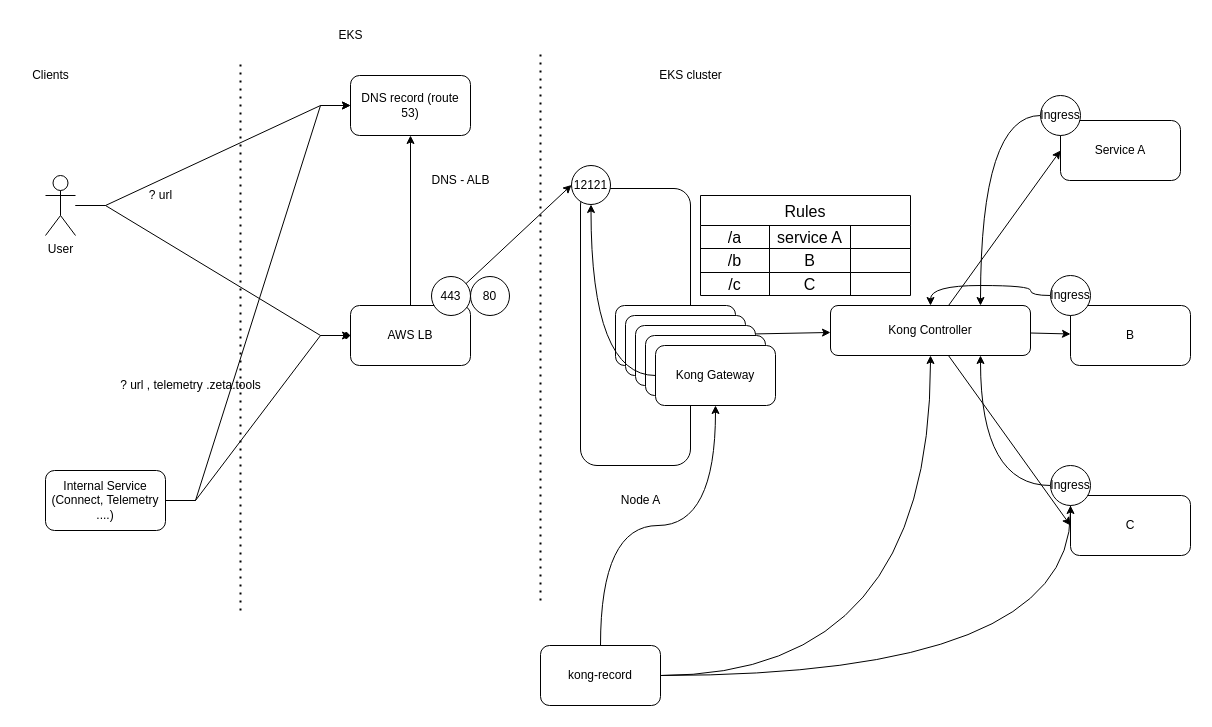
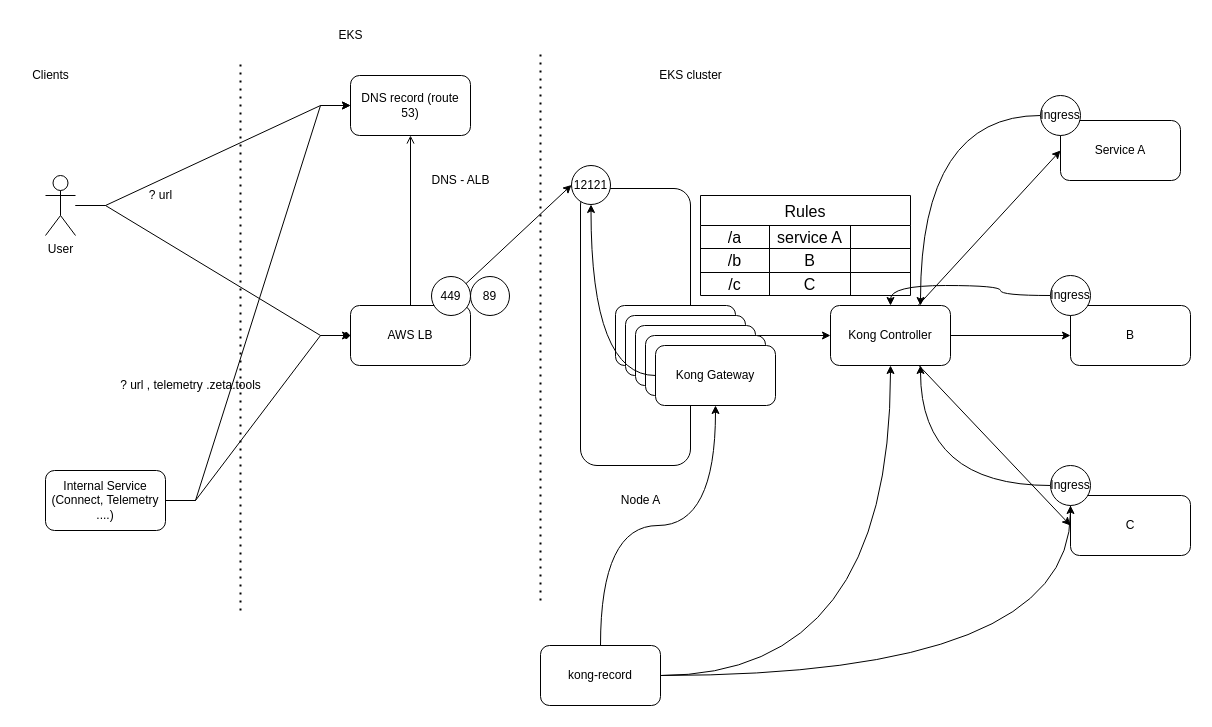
(411, 143) -> (411, 141)
(451, 297) -> (451, 297)
(490, 297) -> (490, 297)
(931, 331) -> (891, 336)
